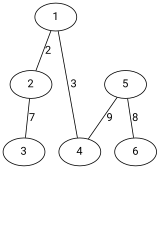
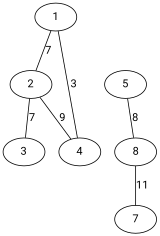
(48, 51) -> (48, 51)
(103, 118) -> (55, 118)
(136, 152) -> (136, 152)
none -> (136, 219)
